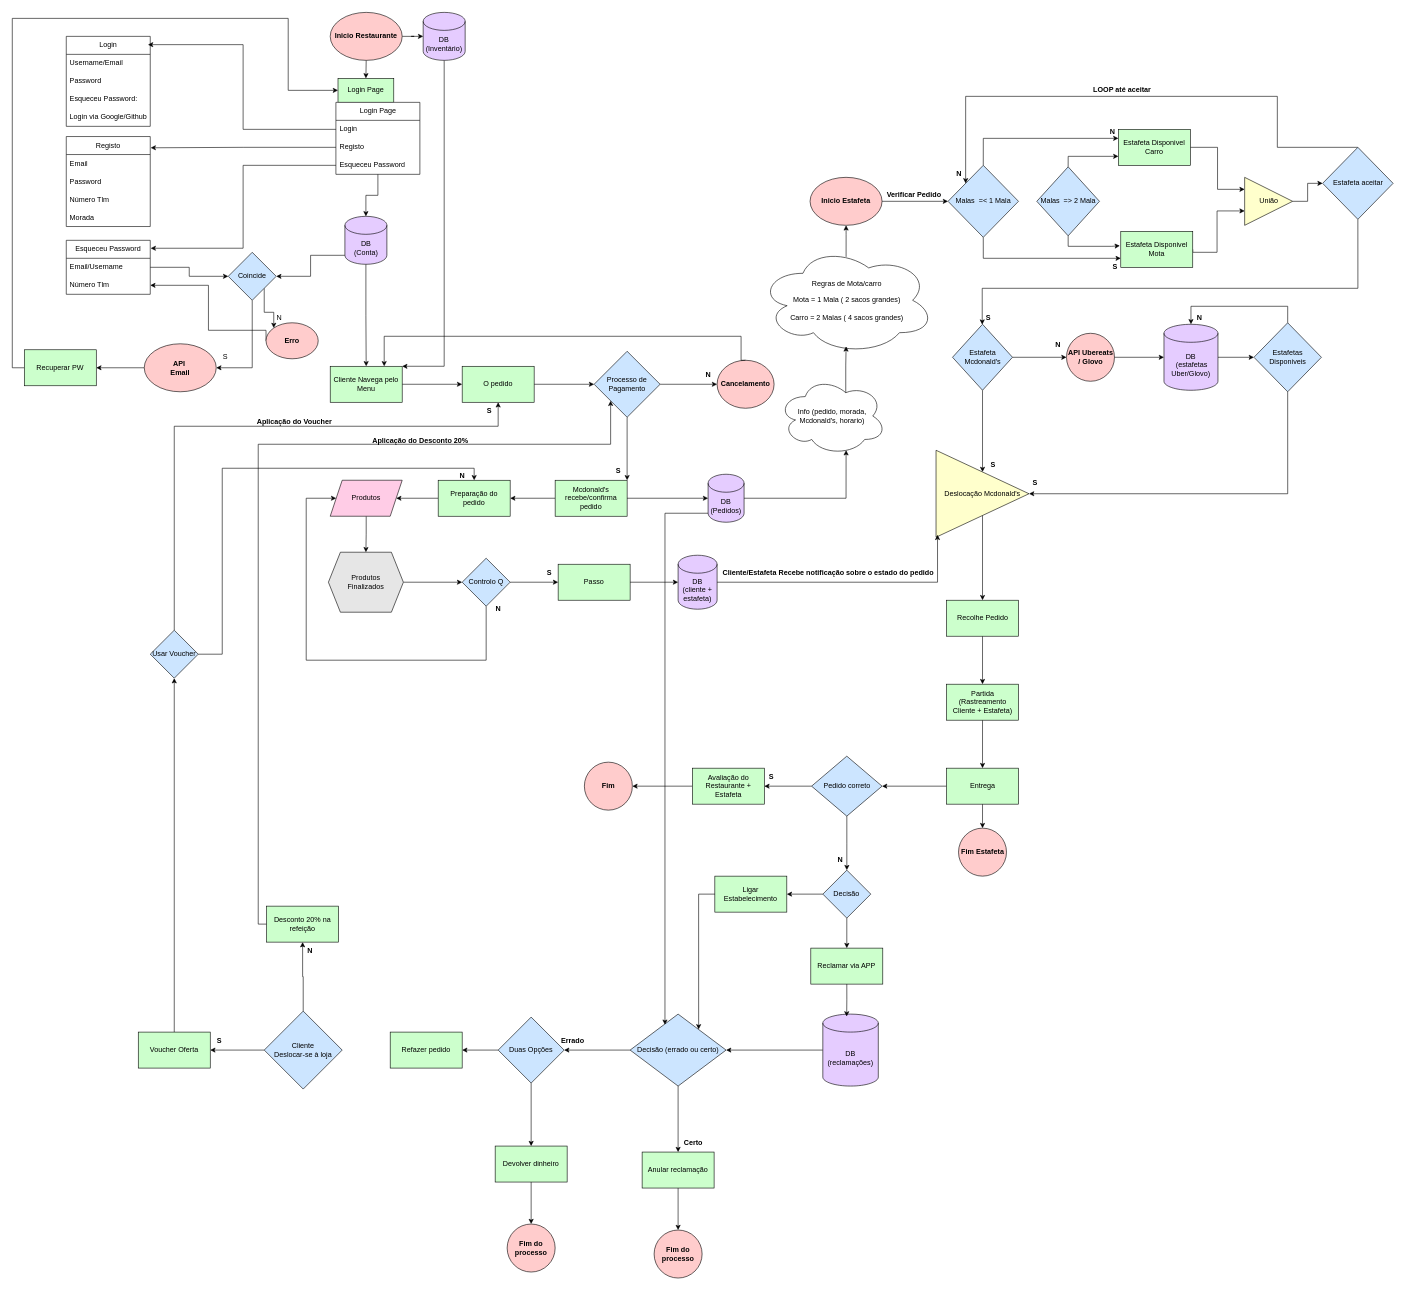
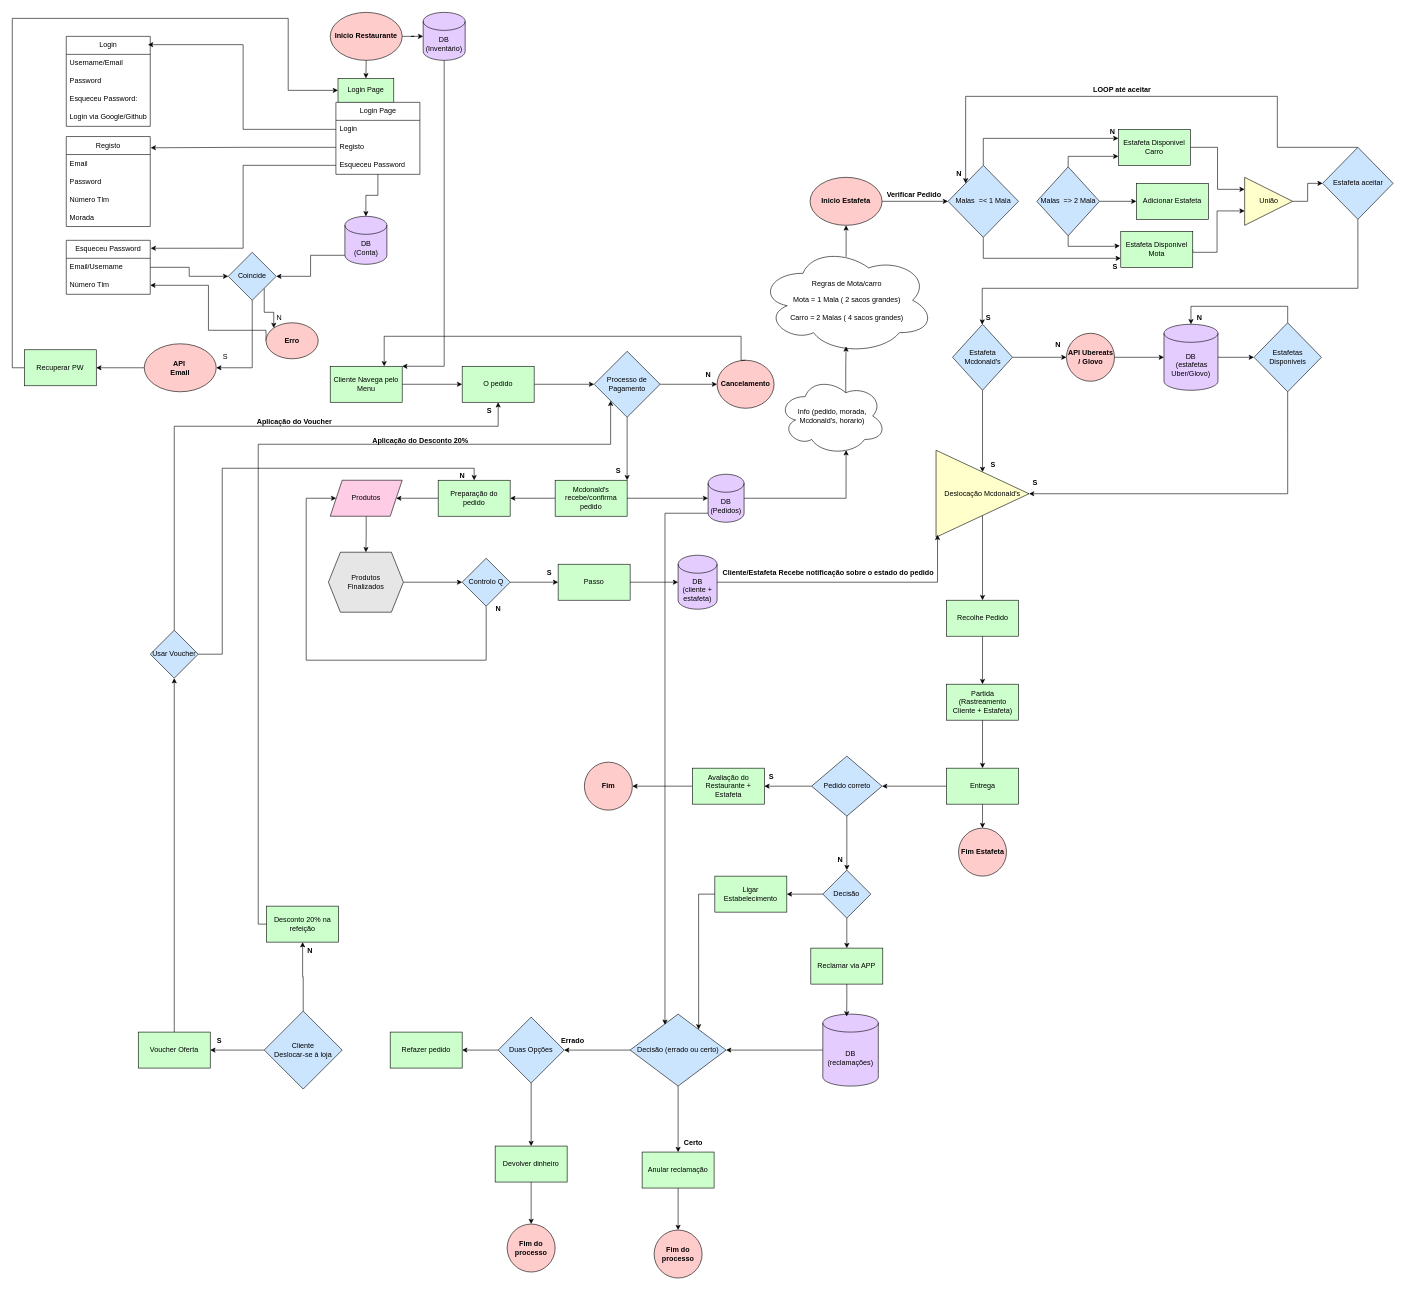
none -> (1131, 201)
none -> (1173, 201)
(366, 360) -> none
